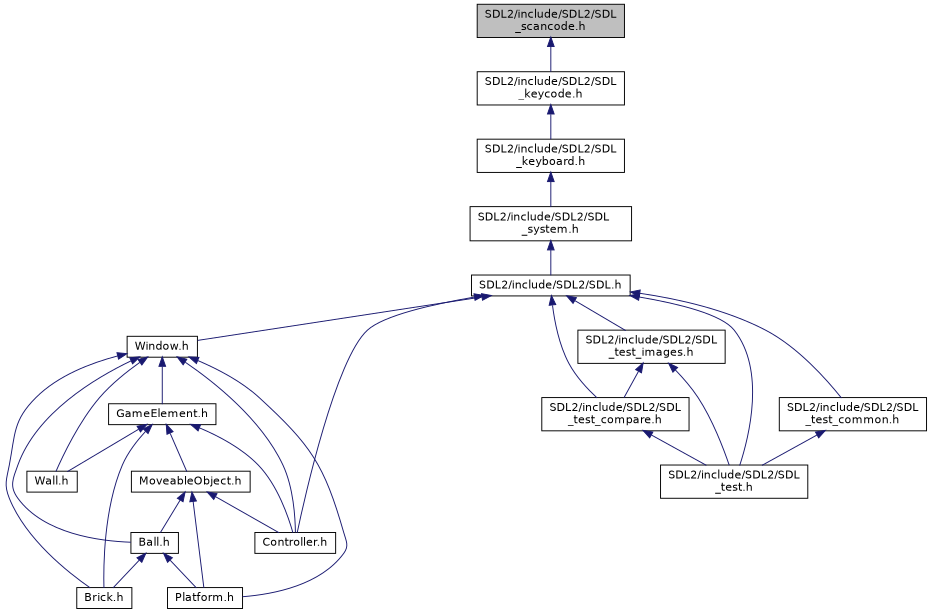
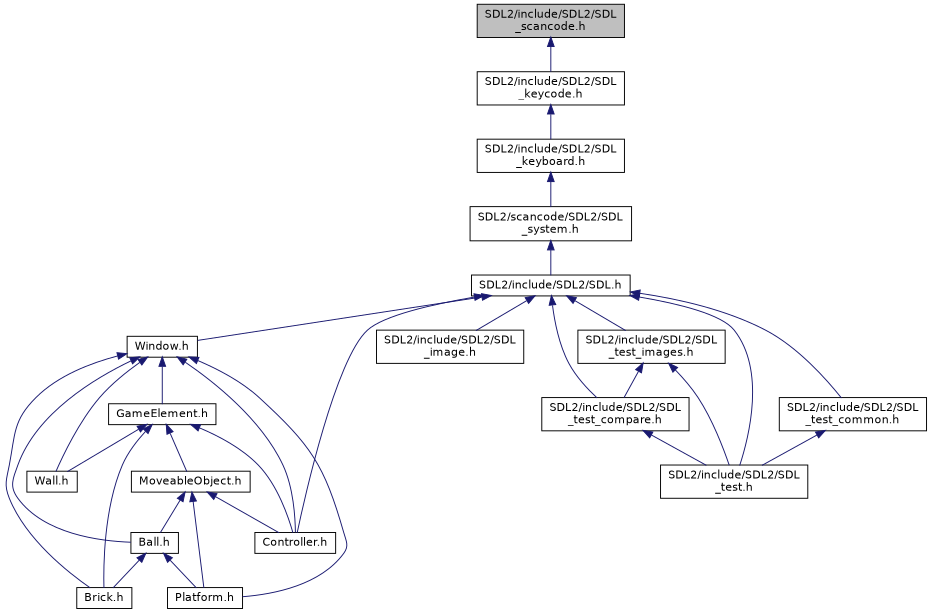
(551, 224) -> (551, 224)
none -> (450, 347)
